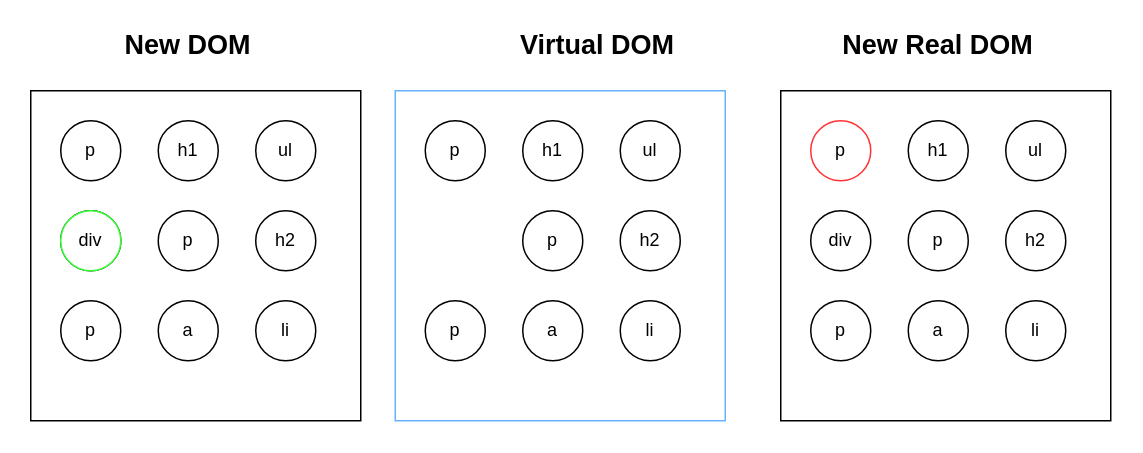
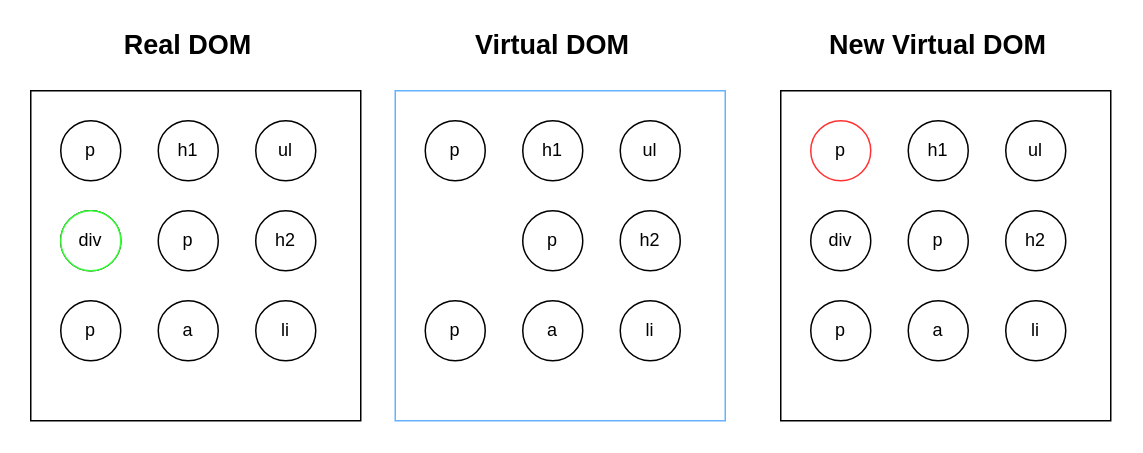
(188, 46) -> (188, 46)
(598, 46) -> (553, 46)
(938, 46) -> (938, 46)
